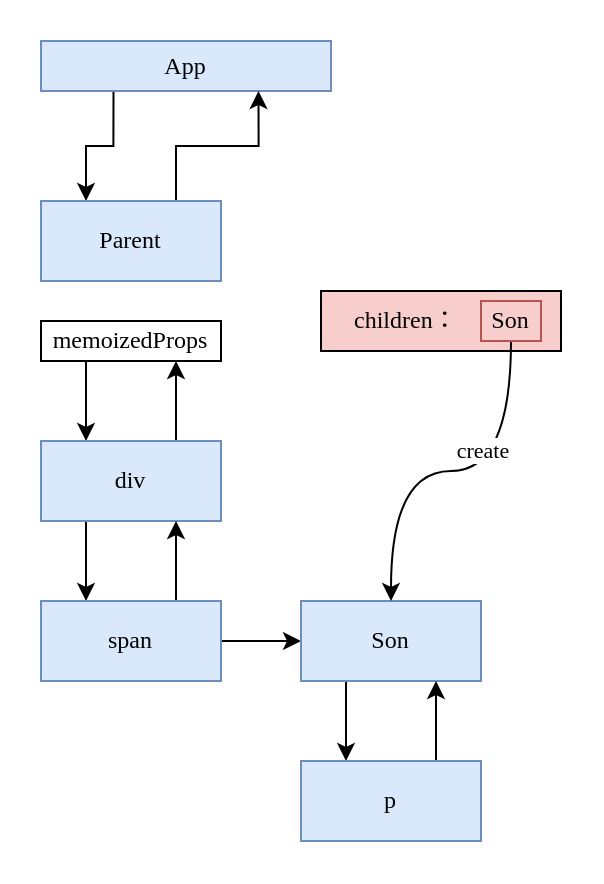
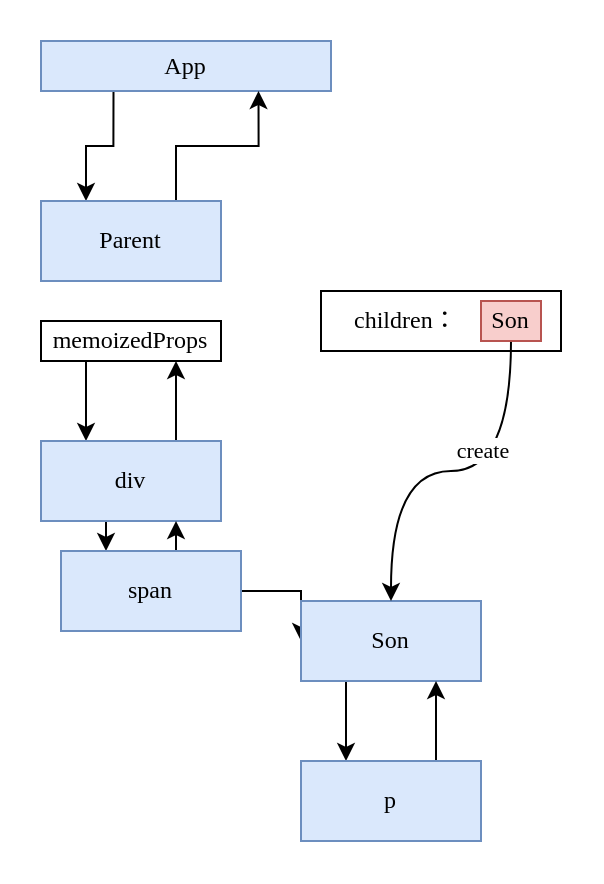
(441, 321) -> (441, 321)
(131, 641) -> (151, 591)
